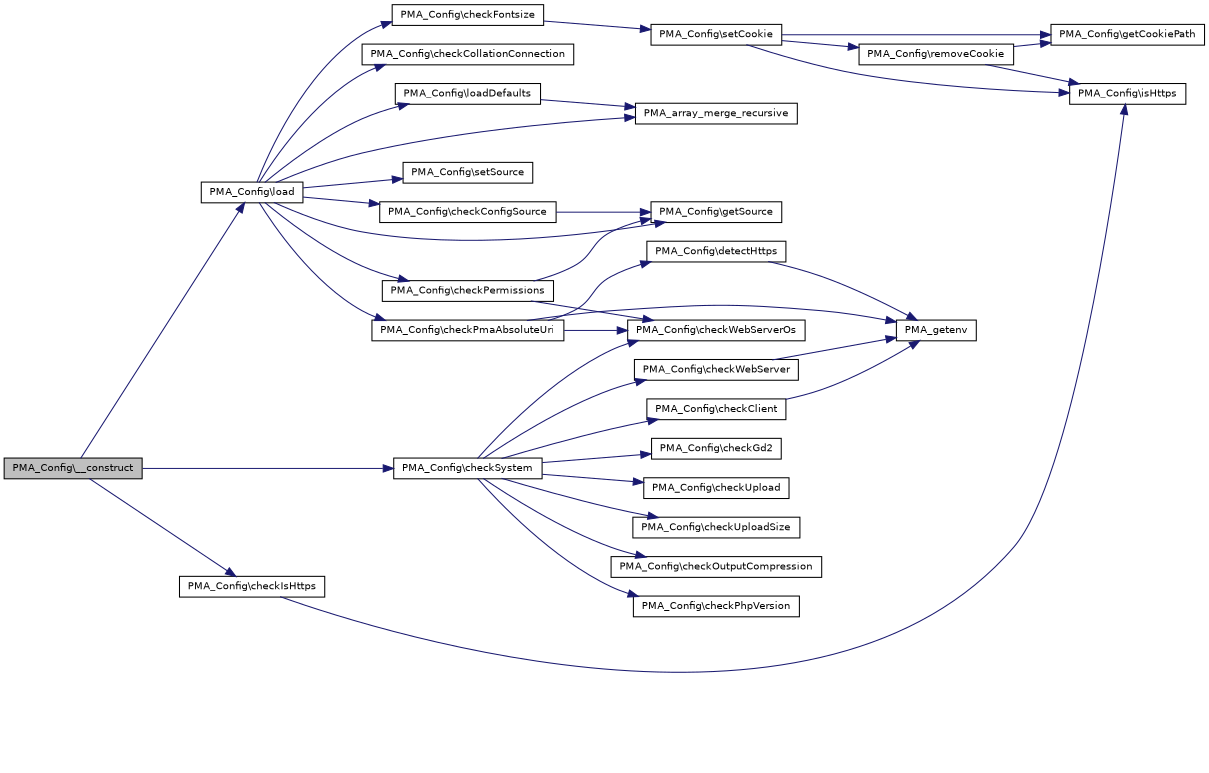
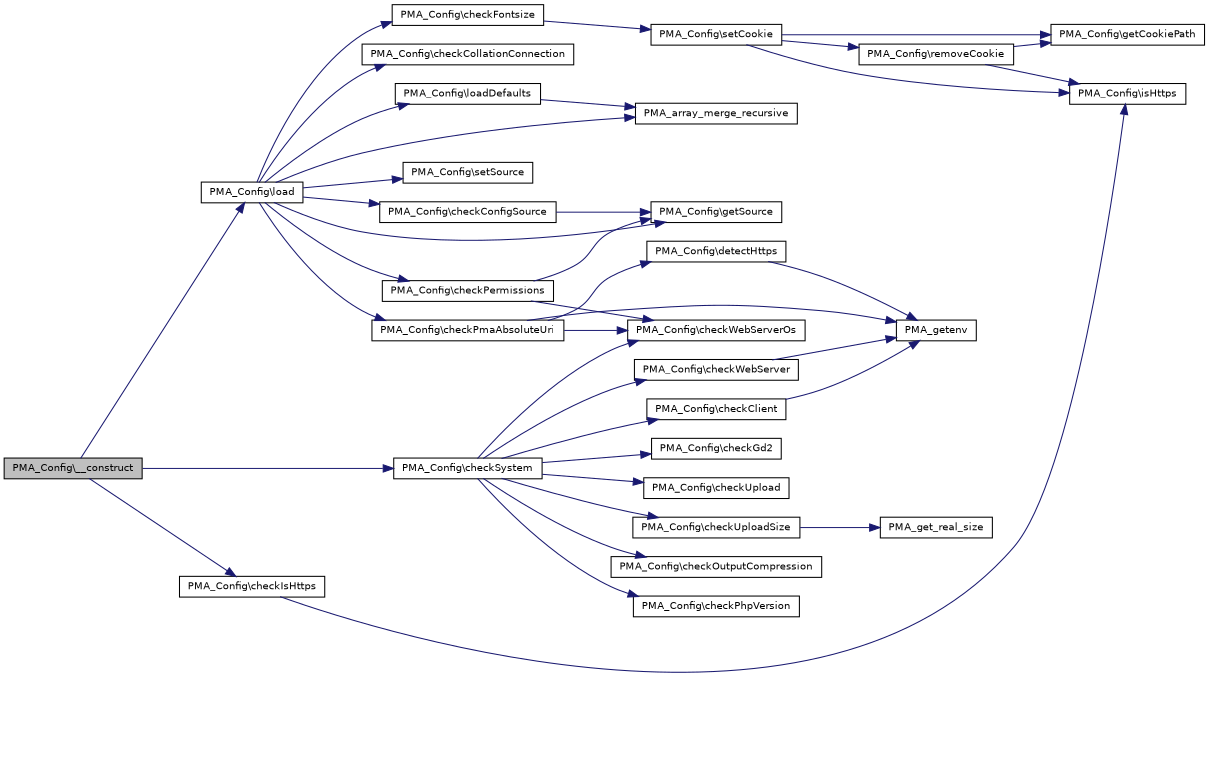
none -> (936, 528)
